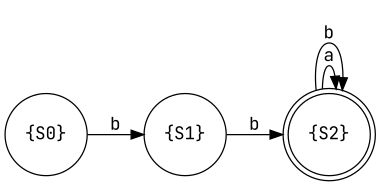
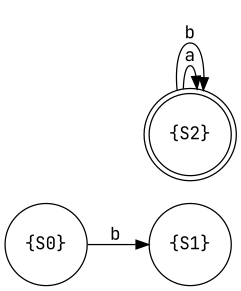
(248, 135) -> none
